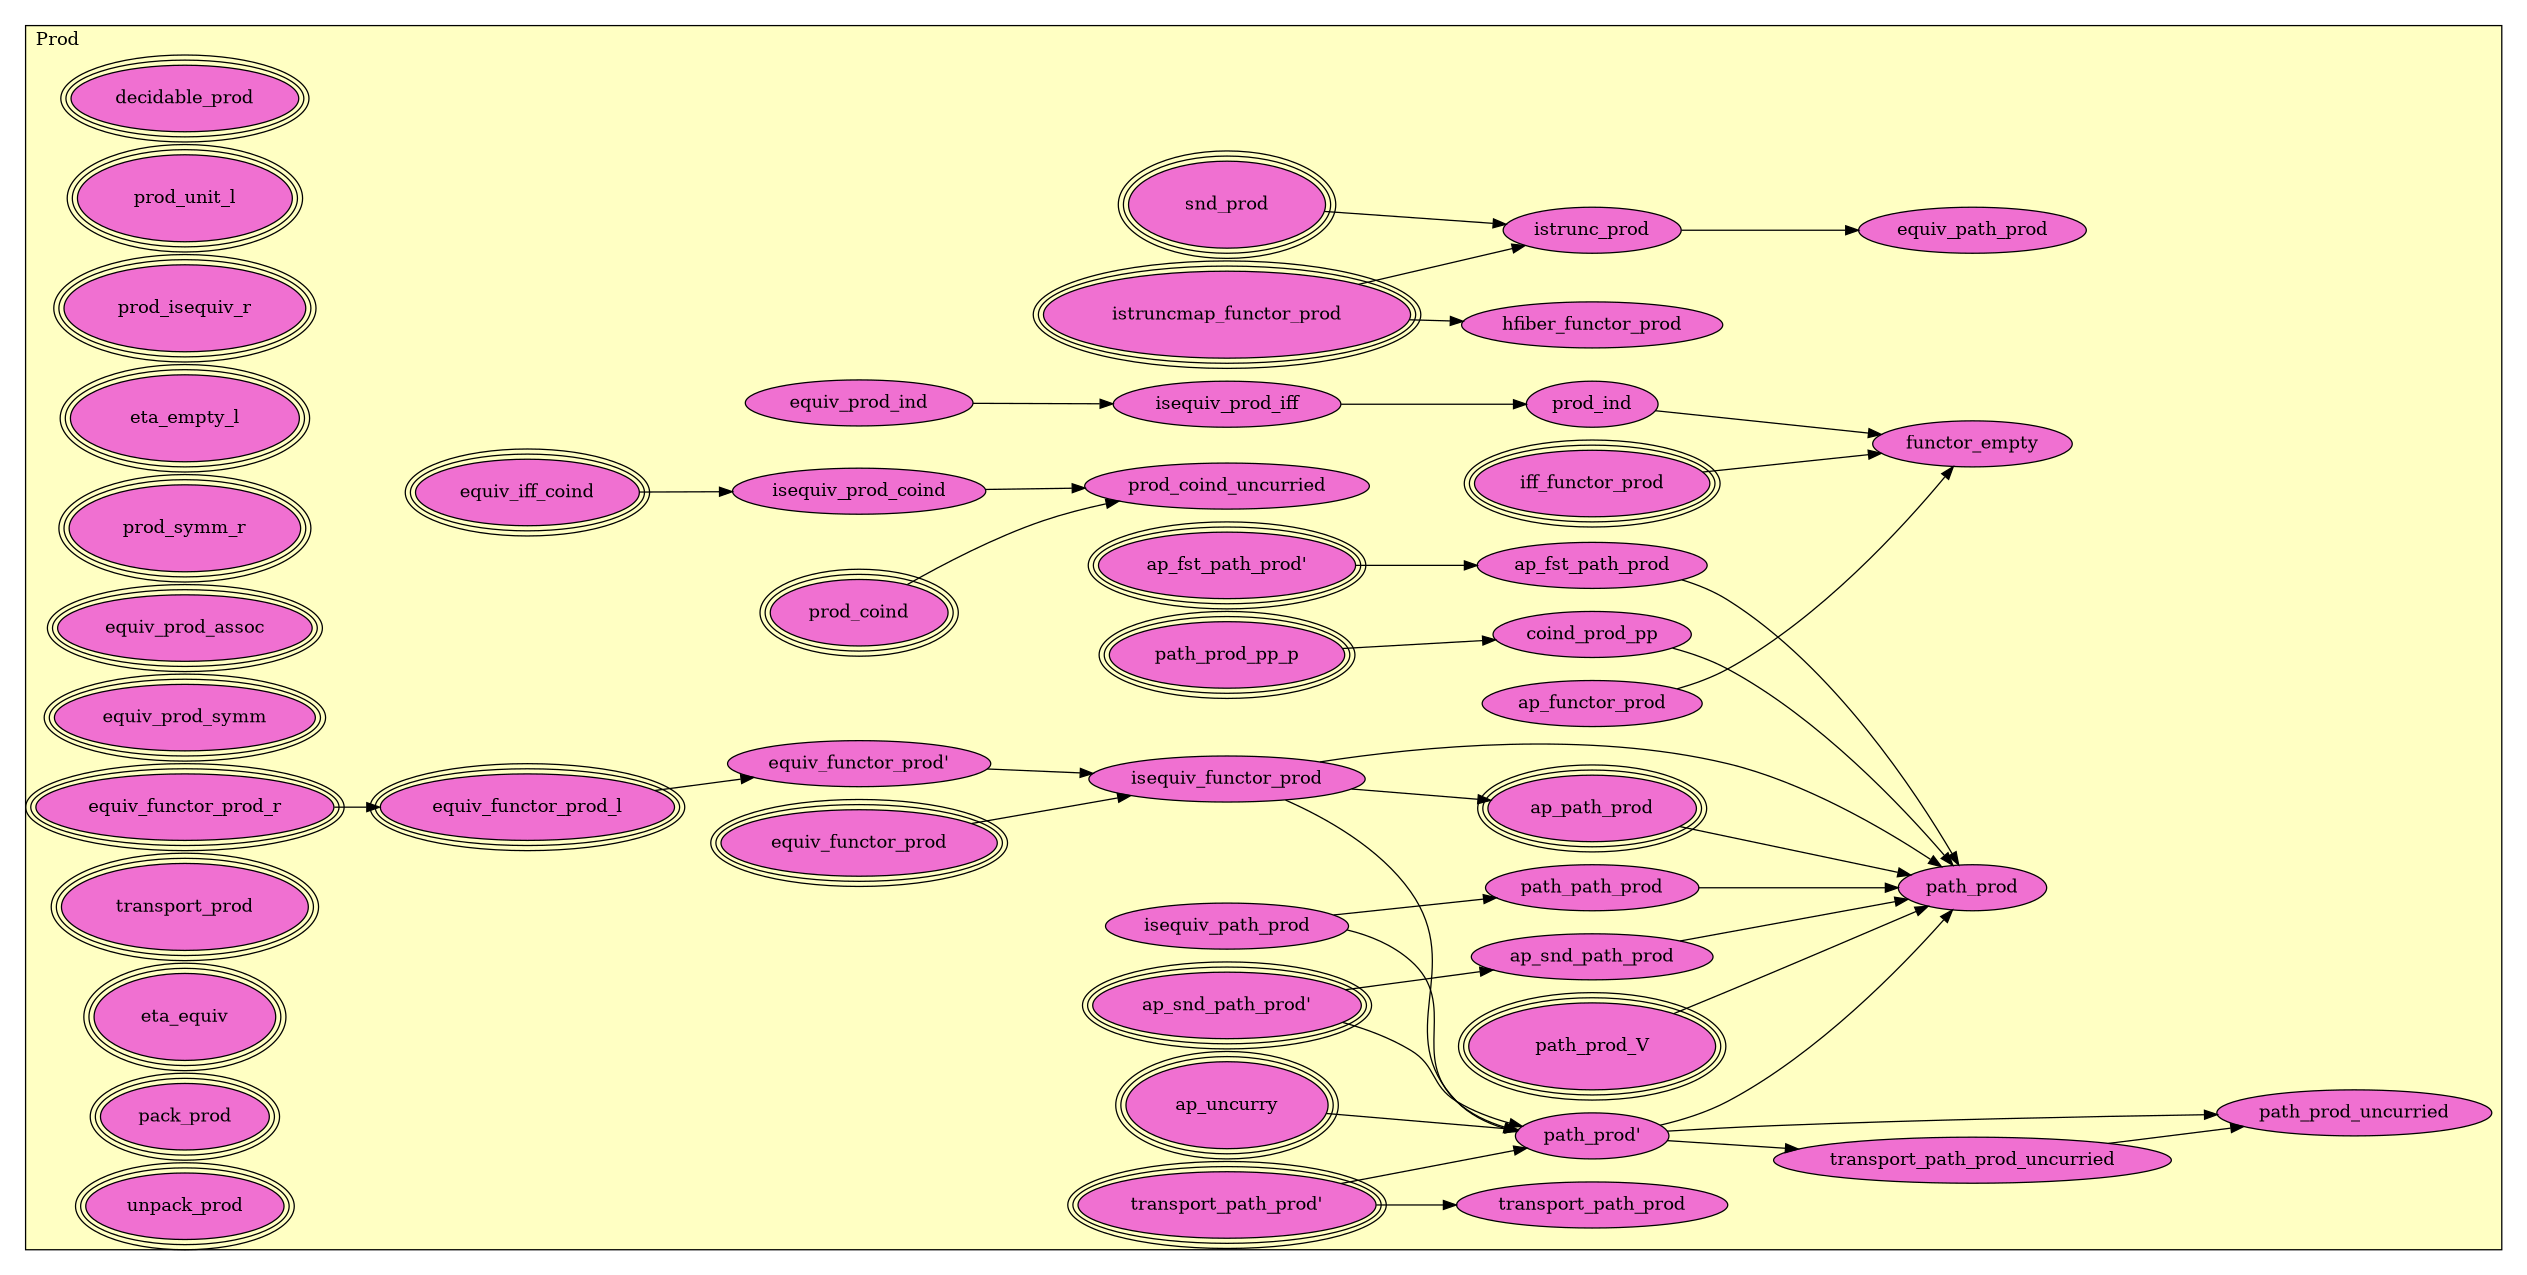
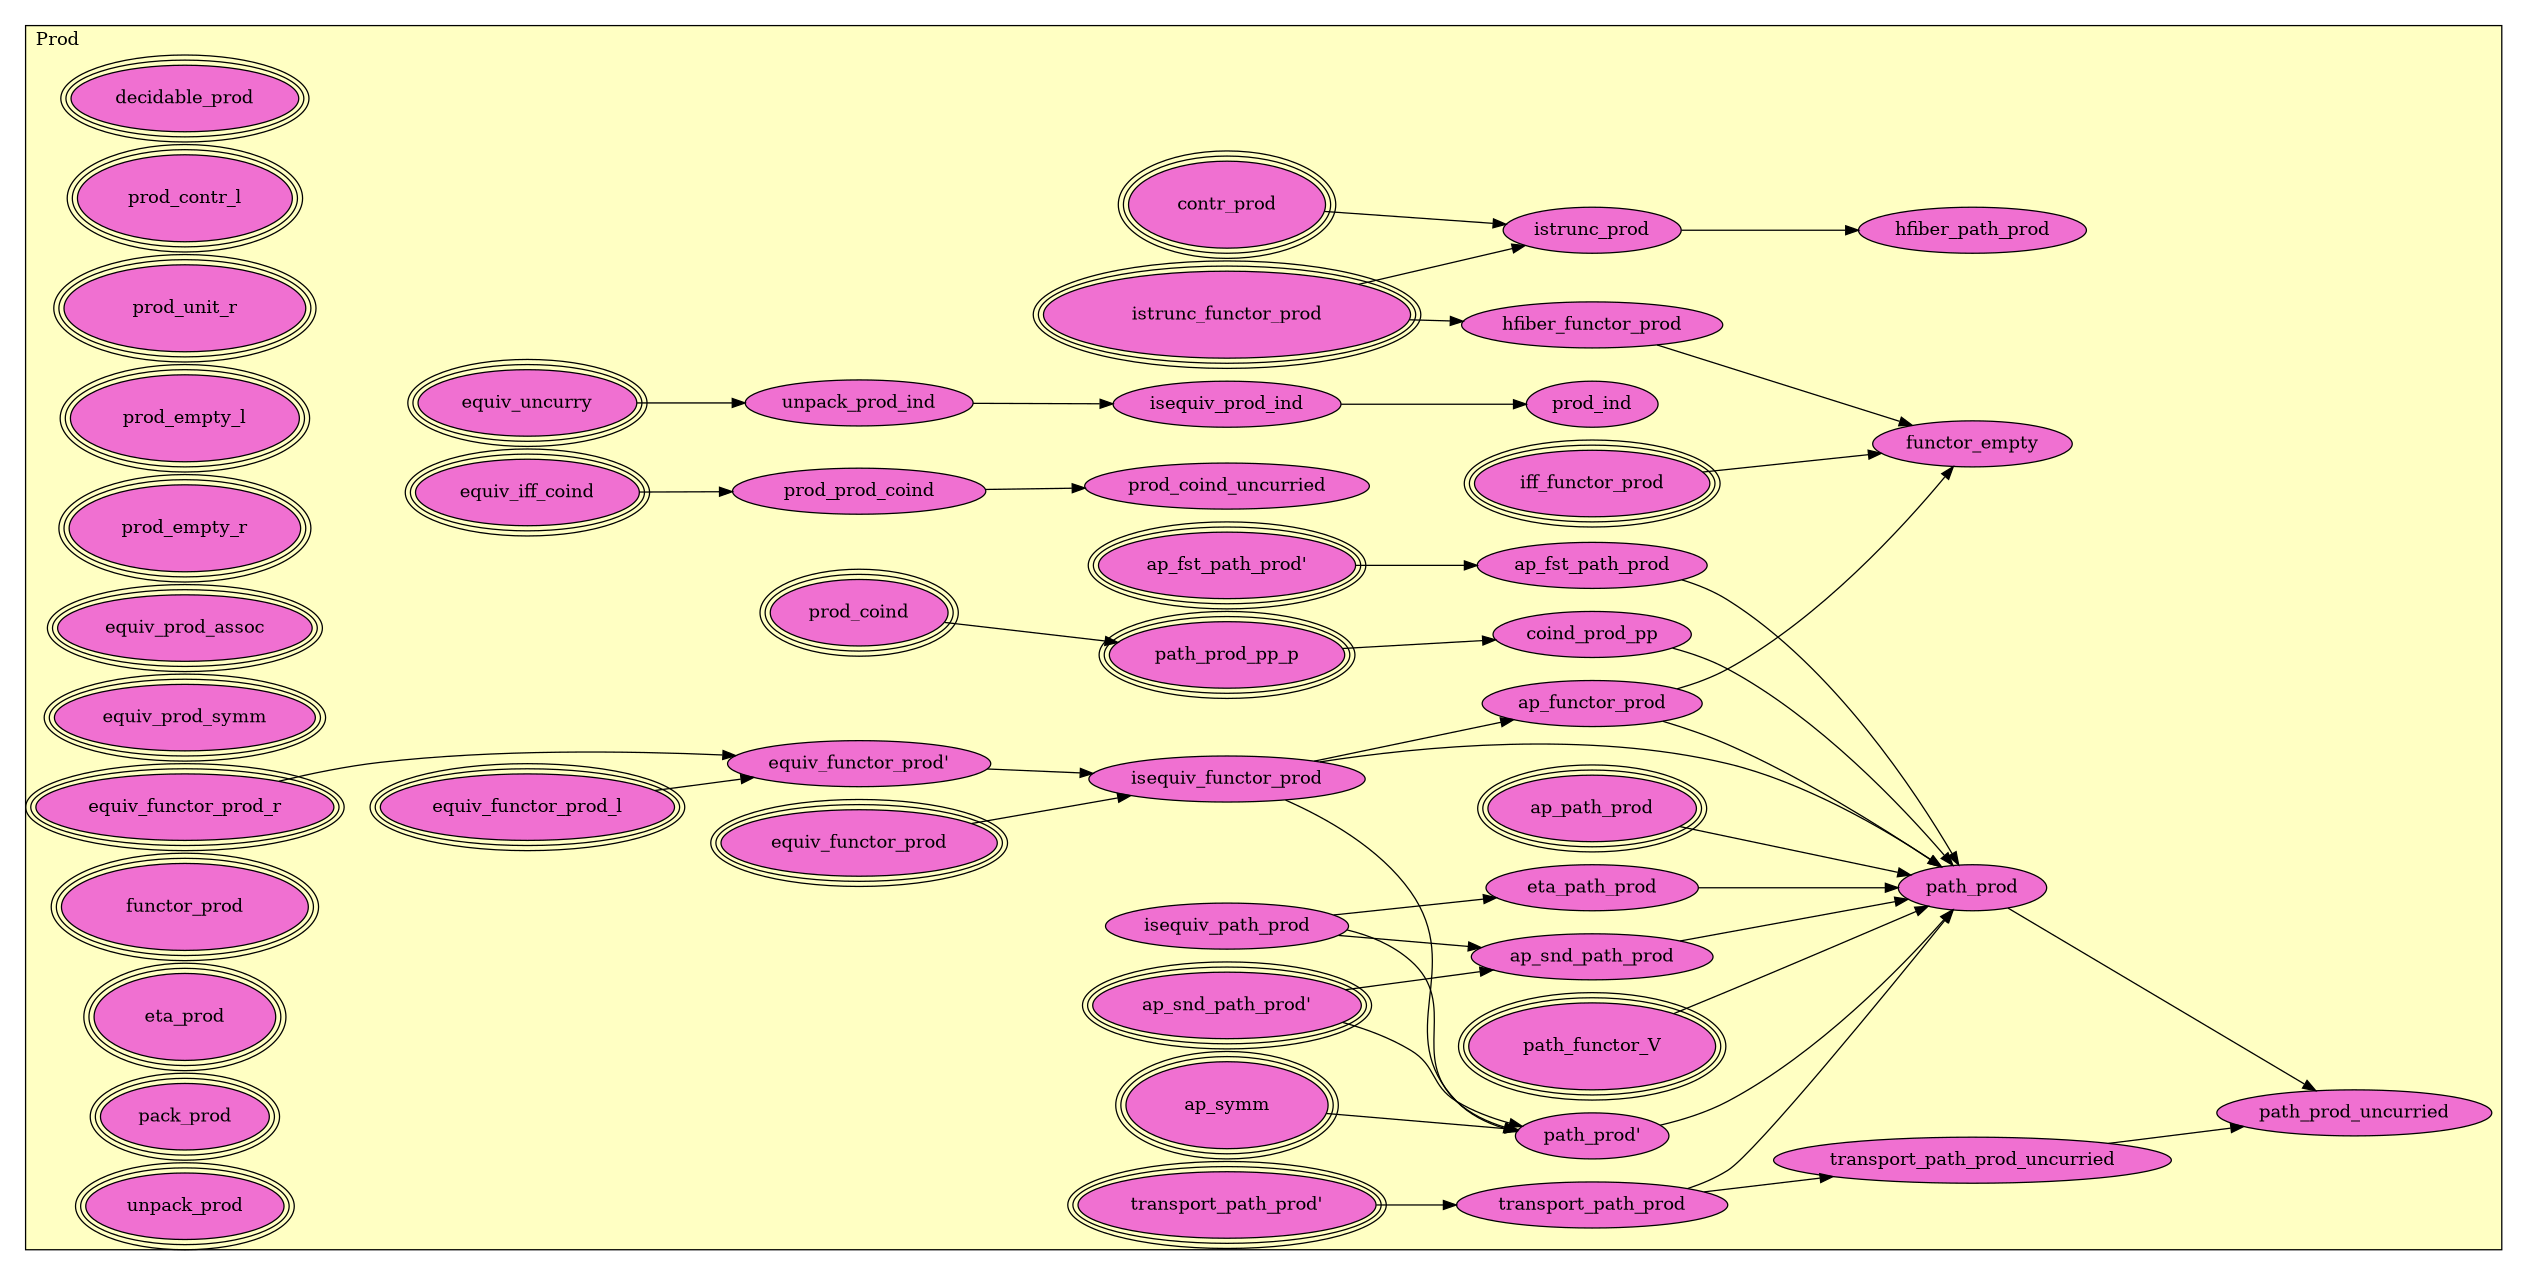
(185, 198) -> (185, 198)
(1227, 205) -> (1227, 205)
(1972, 230) -> (1972, 230)
(185, 308) -> (185, 308)
(1227, 315) -> (1227, 315)
none -> (527, 403)
(859, 403) -> (859, 403)
(1227, 404) -> (1227, 404)
(185, 418) -> (185, 418)
(1762, 422) -> (1778, 383)
(859, 491) -> (859, 491)
(185, 528) -> (185, 528)
(1003, 536) -> (1025, 632)
none -> (1795, 778)
(1415, 794) -> (1408, 742)
(350, 807) -> (500, 754)
(1592, 888) -> (1592, 888)
(185, 907) -> (185, 907)
none -> (1403, 941)
(185, 1017) -> (185, 1017)
(1592, 1046) -> (1592, 1046)
none -> (1825, 1065)
(1227, 1105) -> (1227, 1105)
(1936, 1120) -> (2156, 996)
(1726, 1144) -> (1762, 1185)
(1428, 1167) -> none
